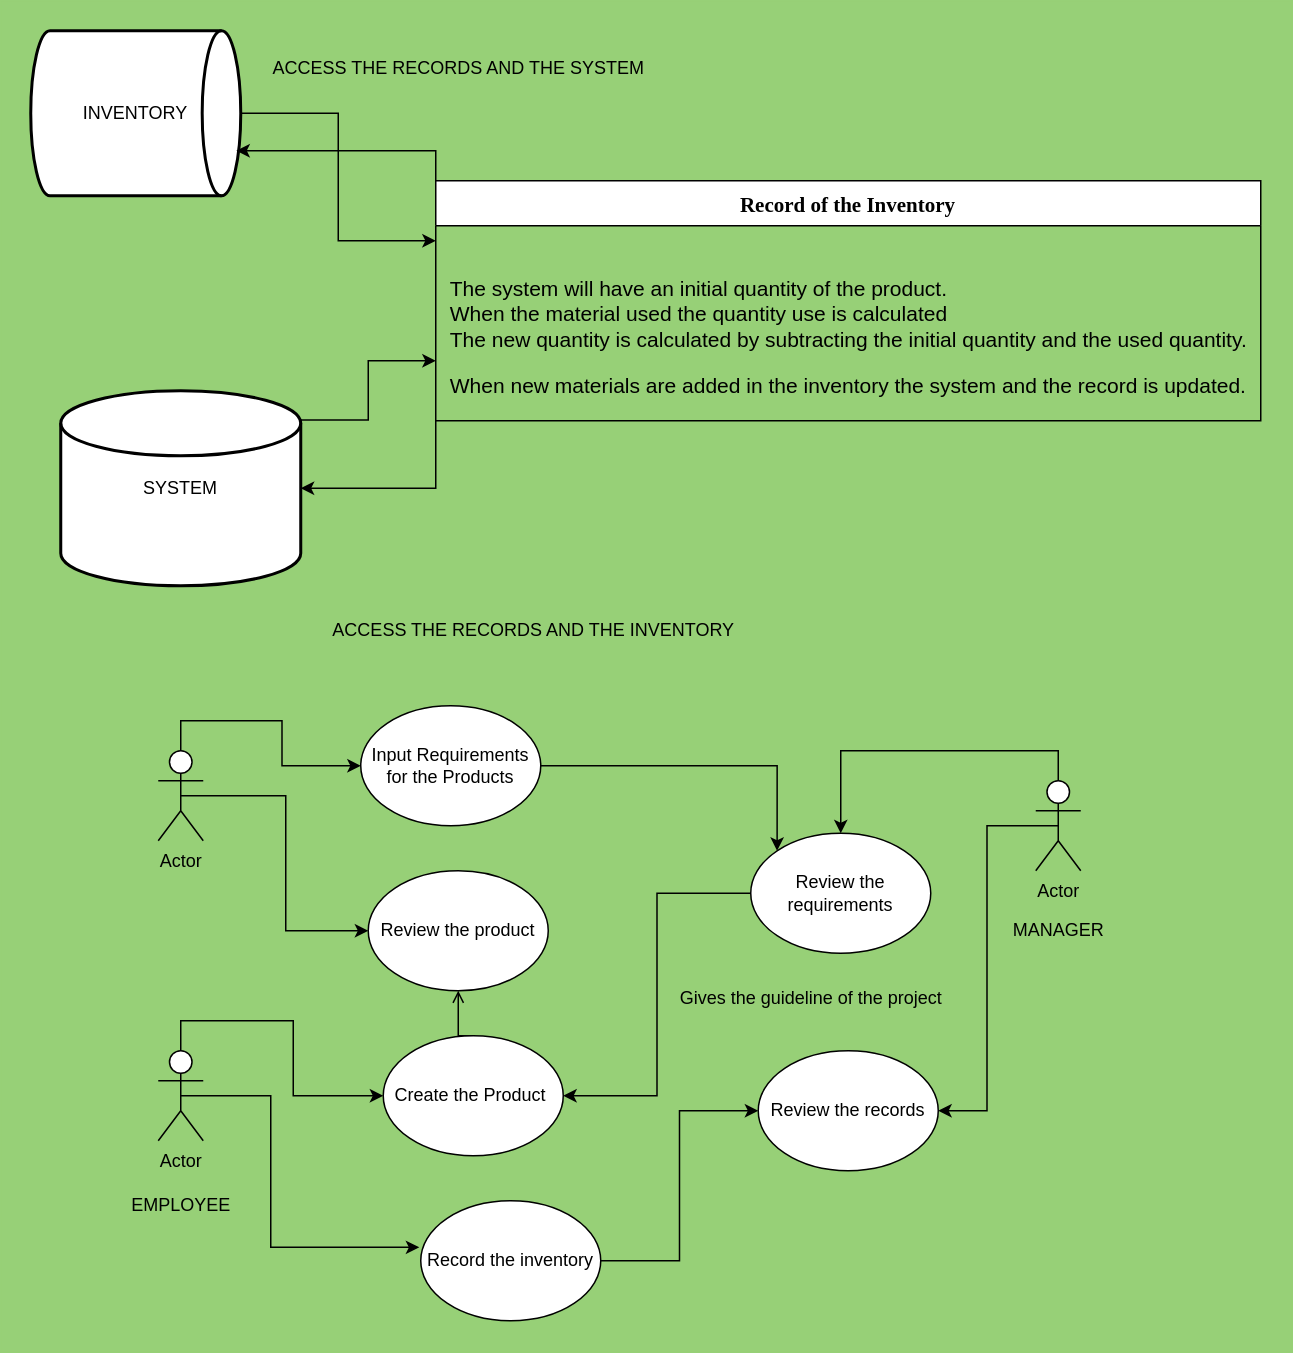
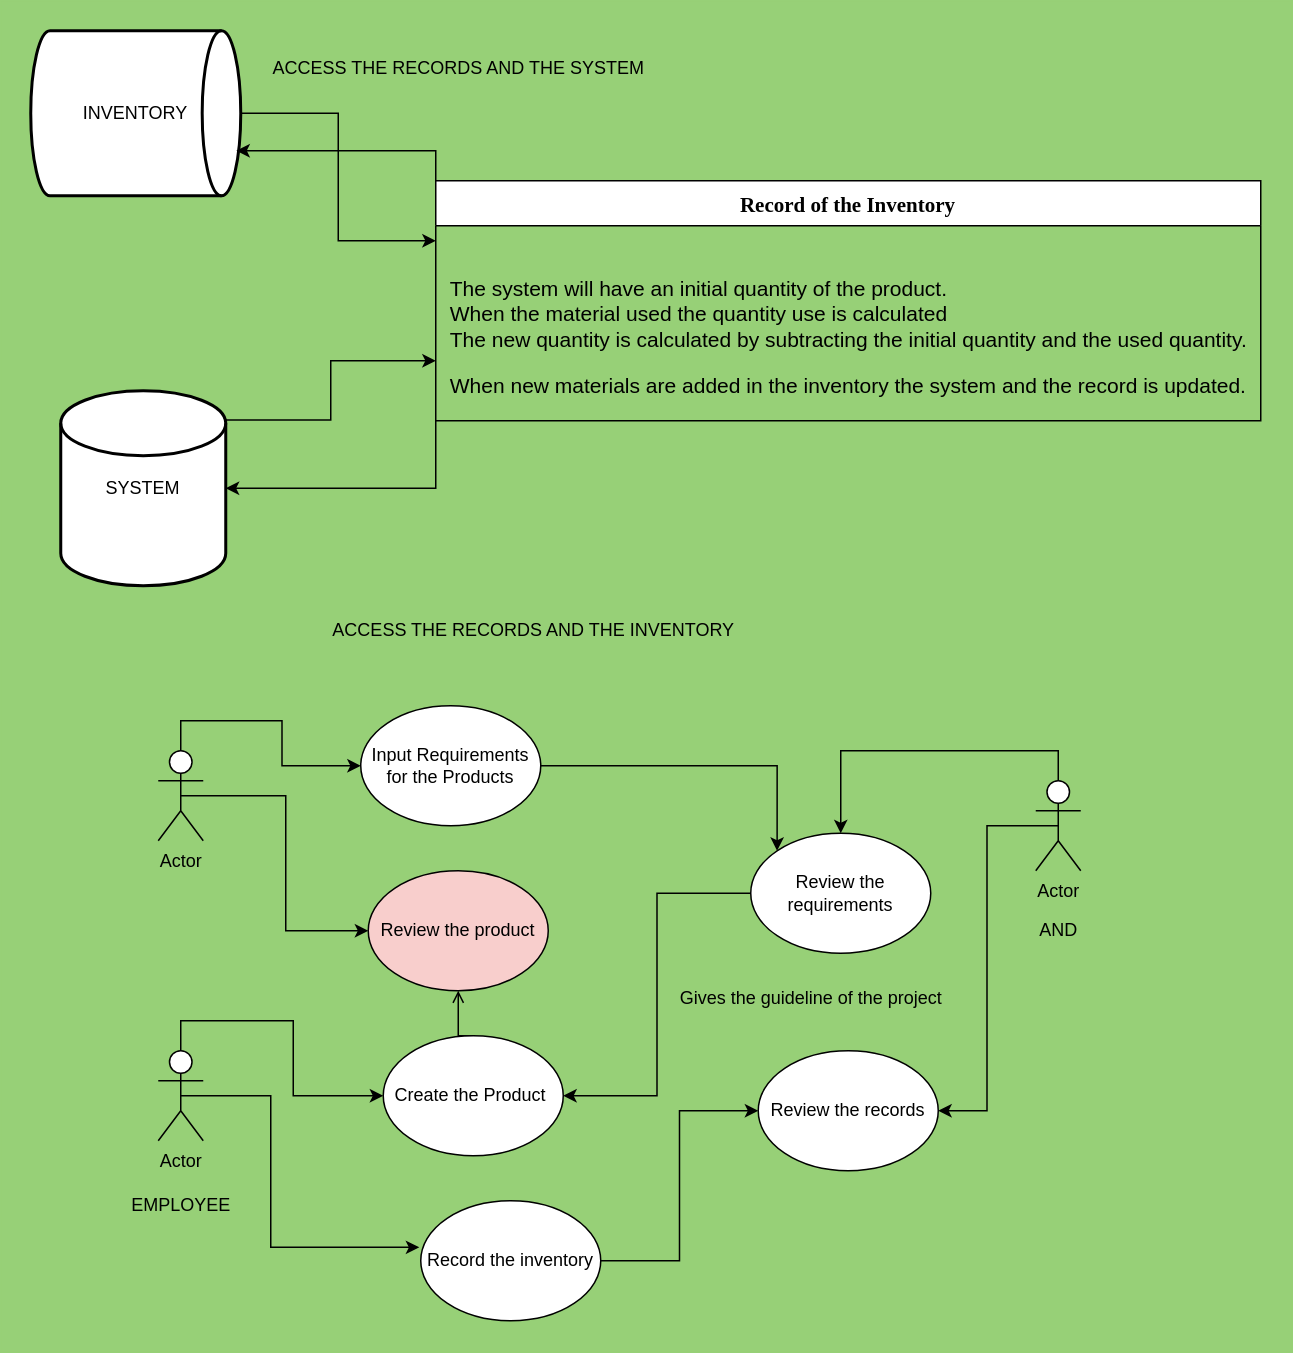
(181, 488) -> (143, 488)
(458, 931) -> (458, 931)
(1059, 931) -> (1059, 931)
